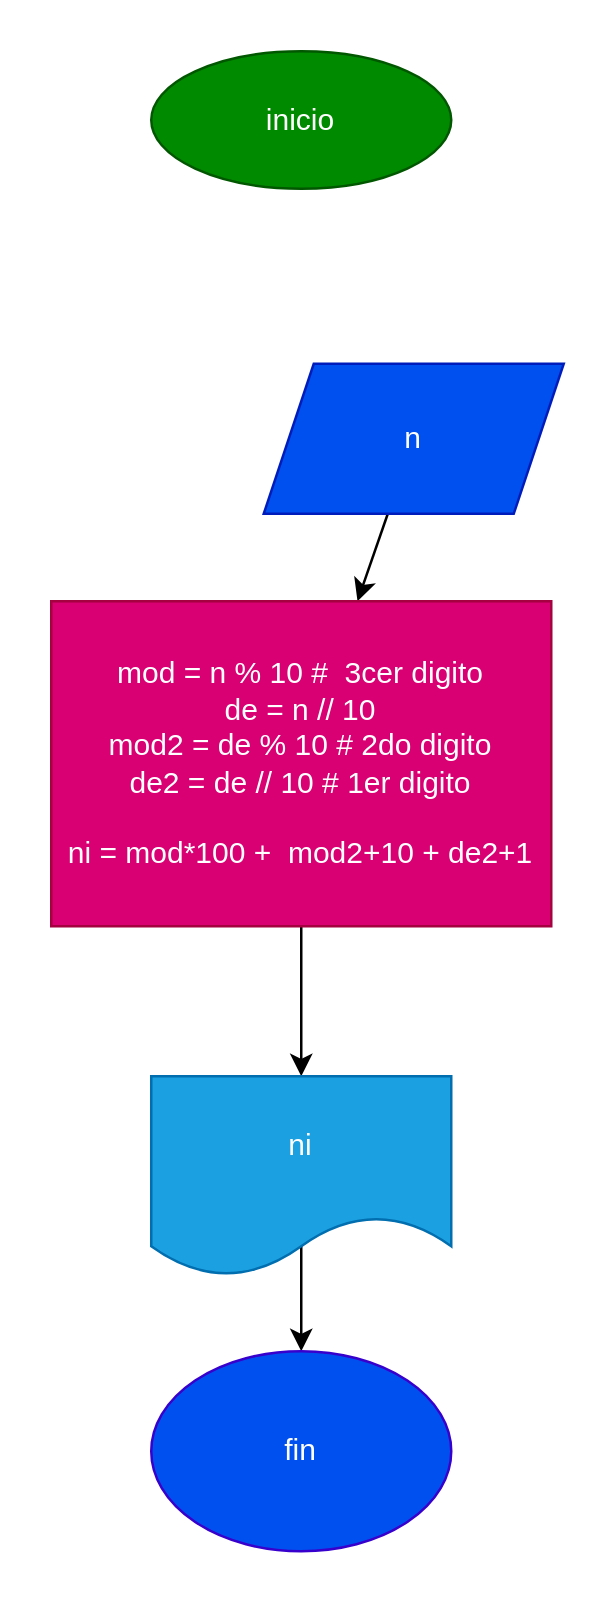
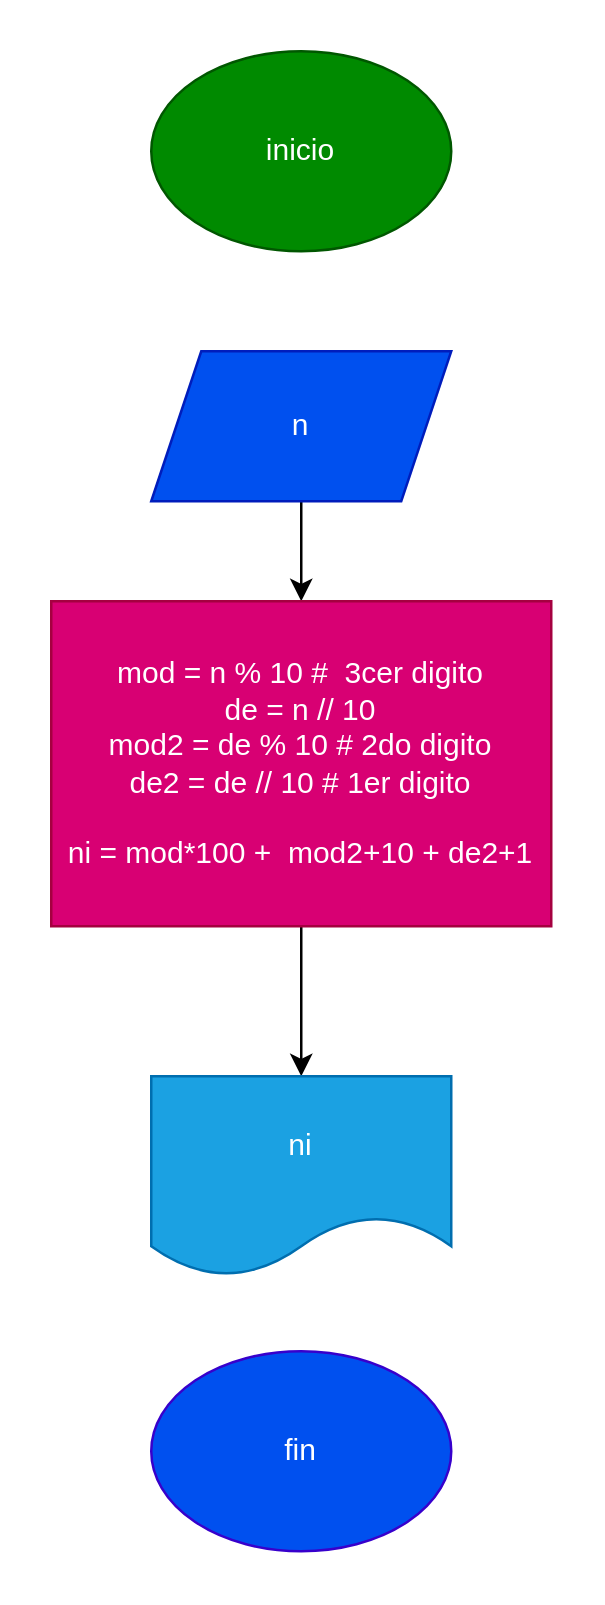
(301, 120) -> (301, 151)
(414, 439) -> (301, 426)
(301, 1290) -> none
